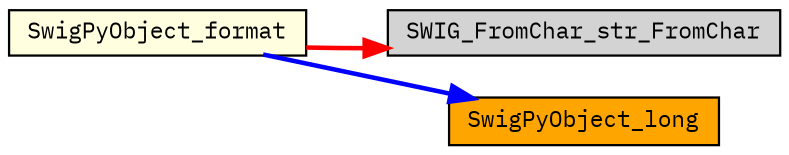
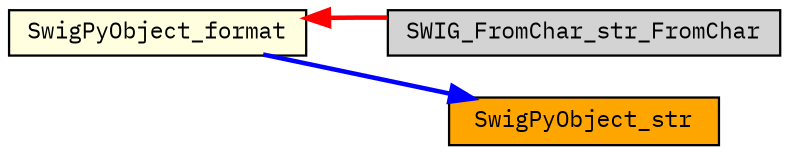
(335, 48) -> (358, 18)
(584, 121) -> (584, 121)
